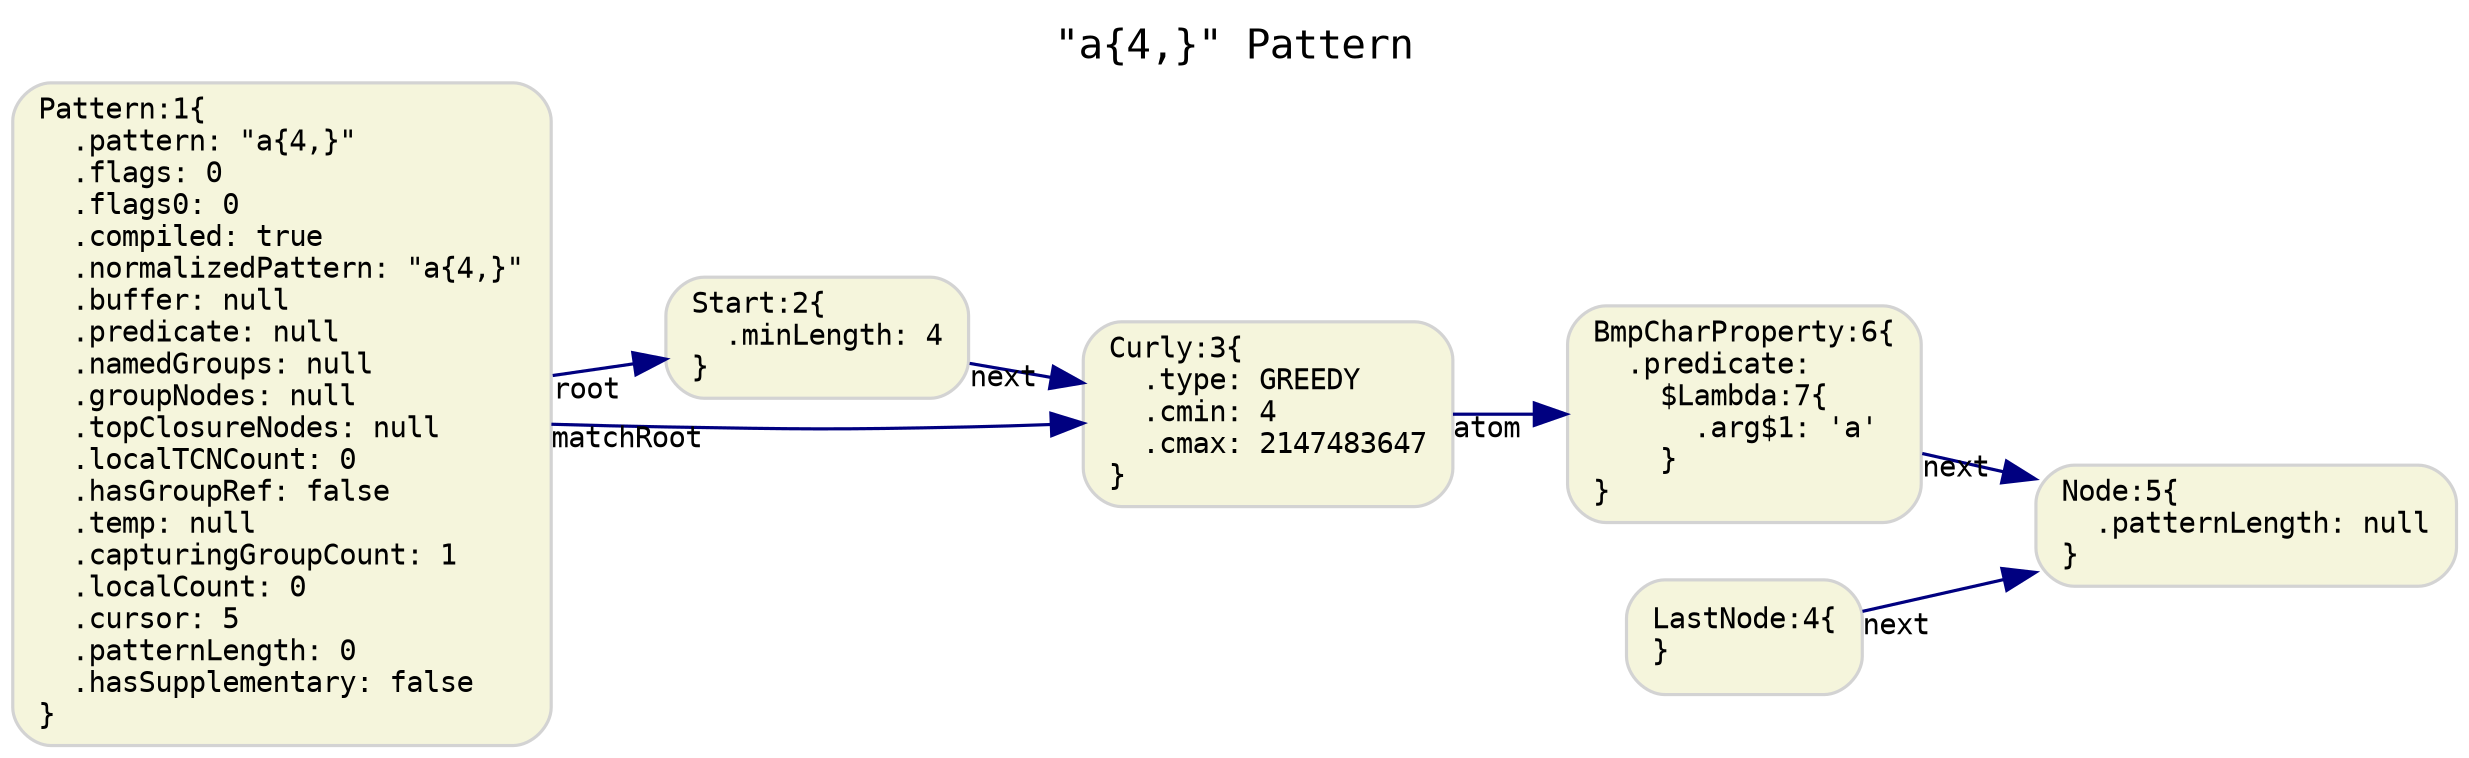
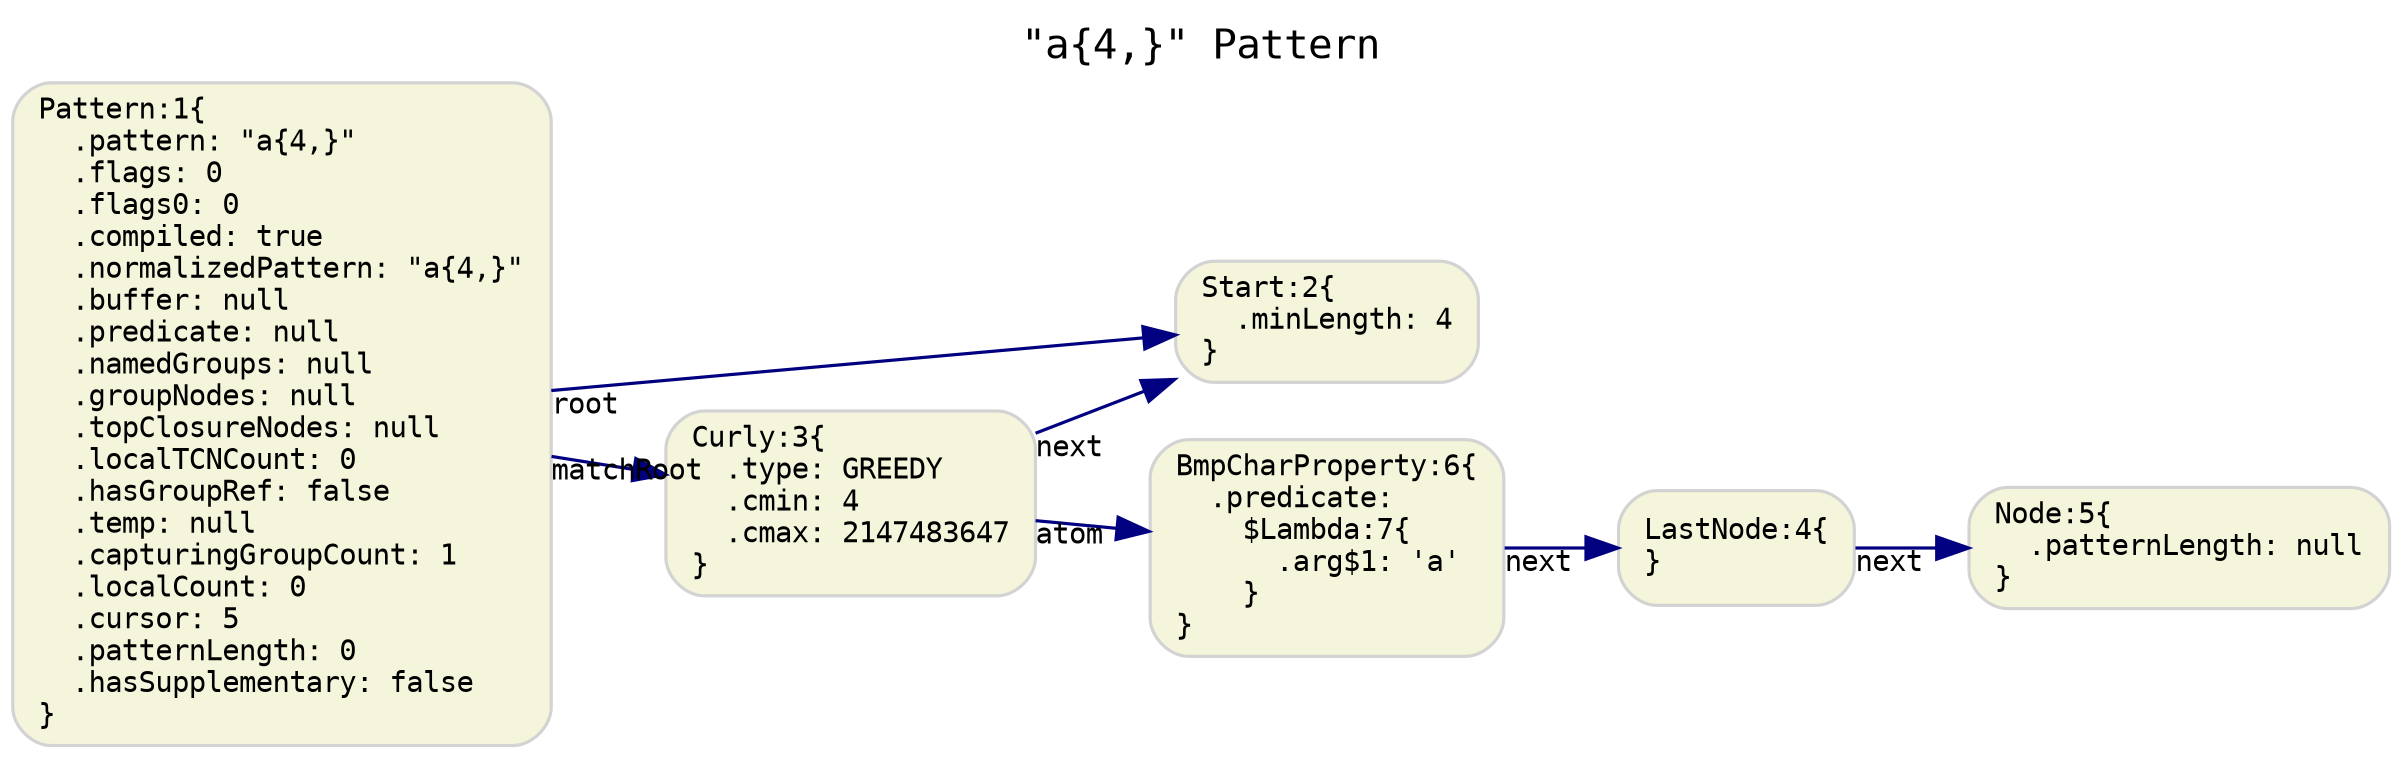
(1010, 370) -> (1090, 412)
(1963, 463) -> (1545, 548)
